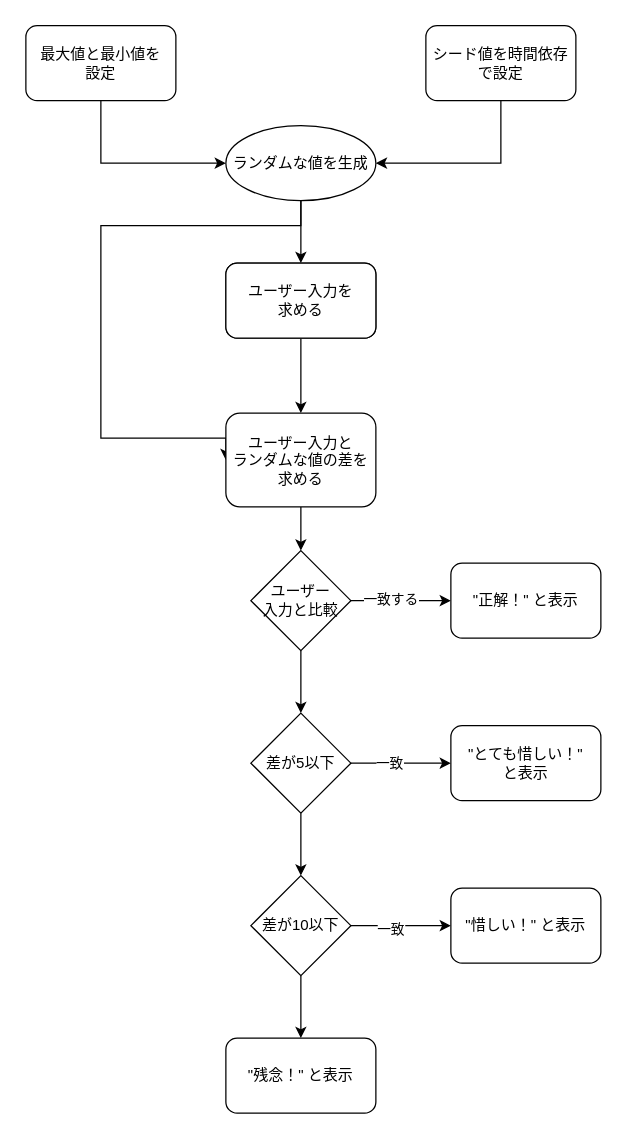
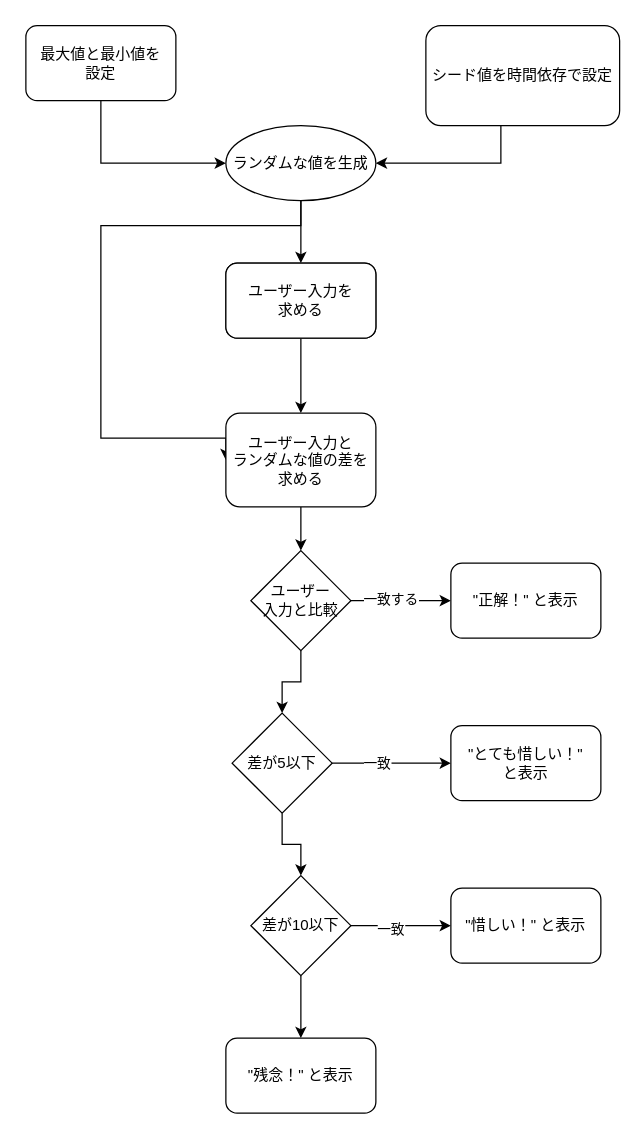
(501, 63) -> (523, 76)
(301, 763) -> (282, 763)
